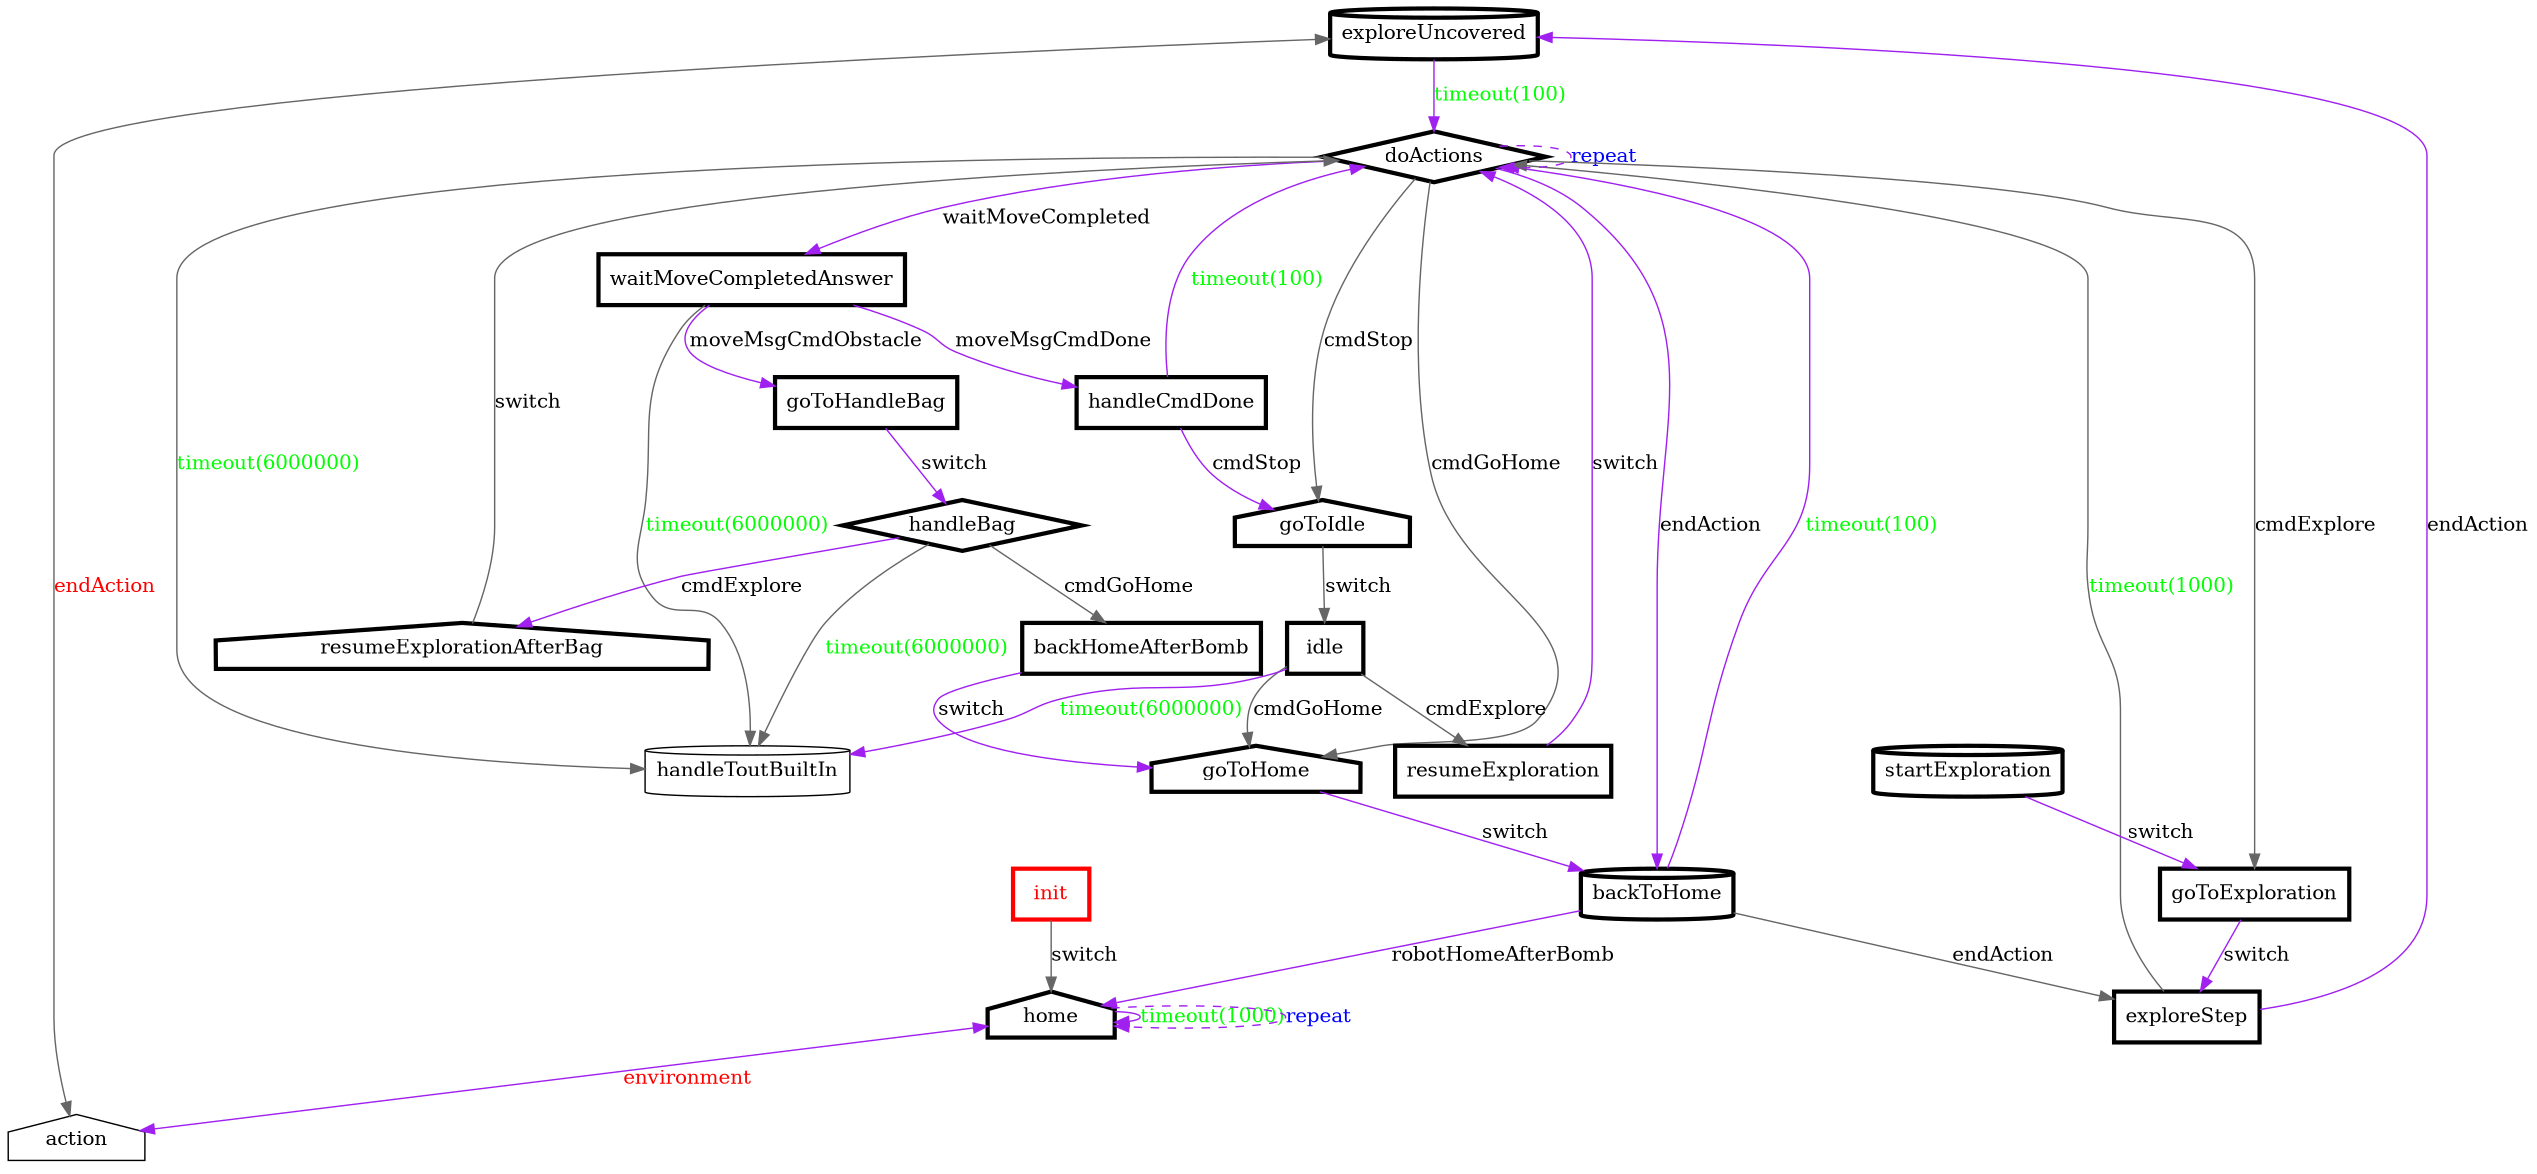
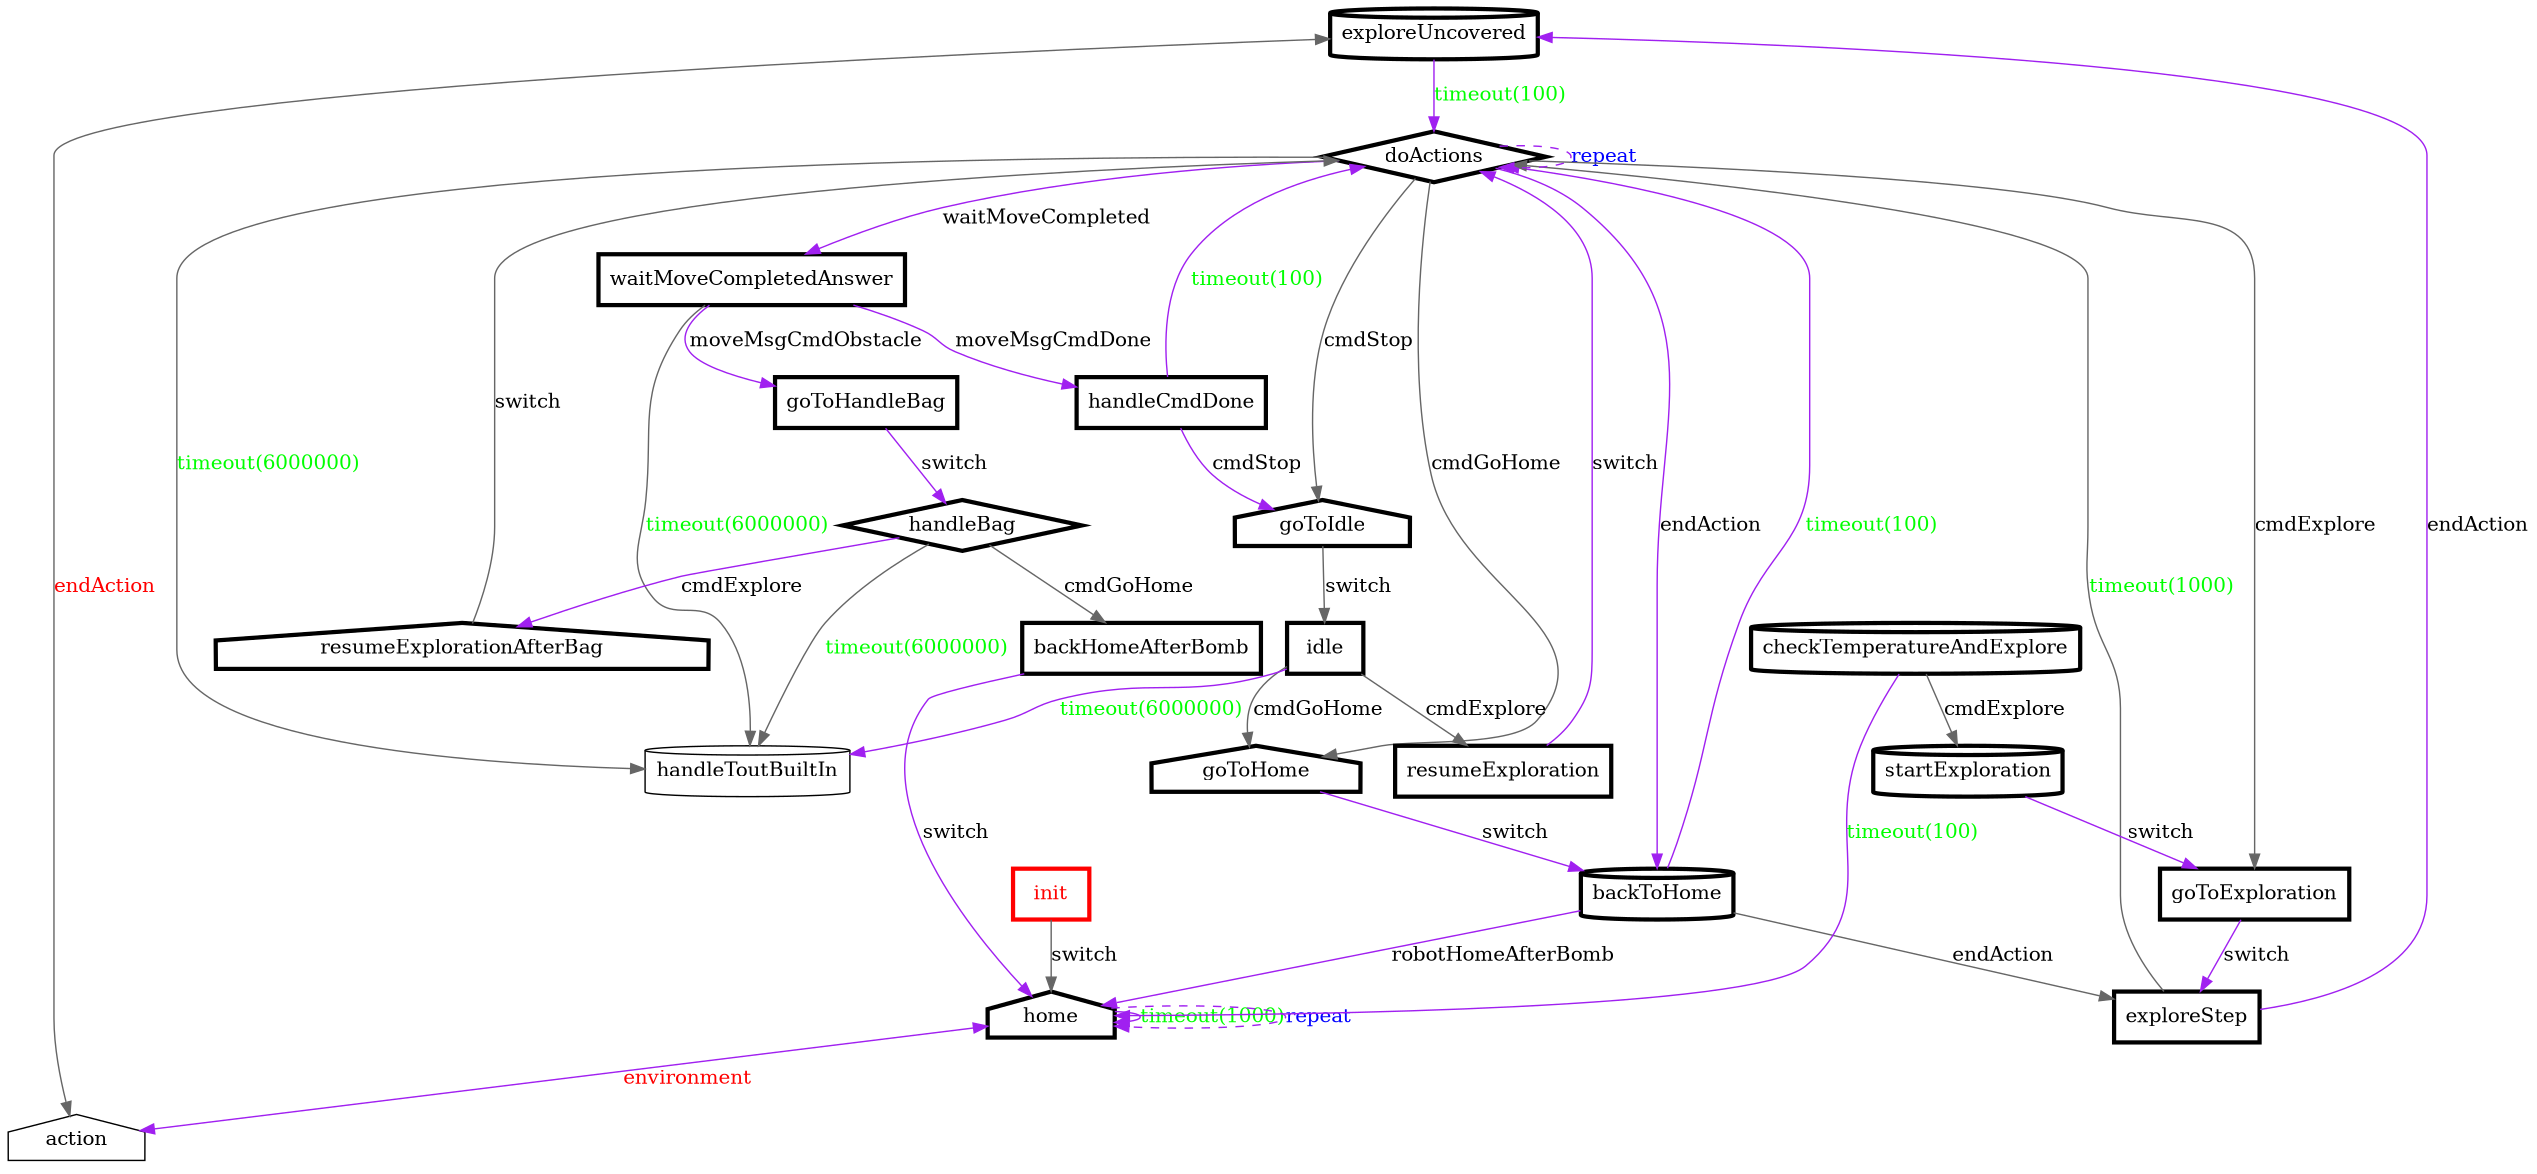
none -> (1916, 648)
(980, 743) -> (911, 807)
